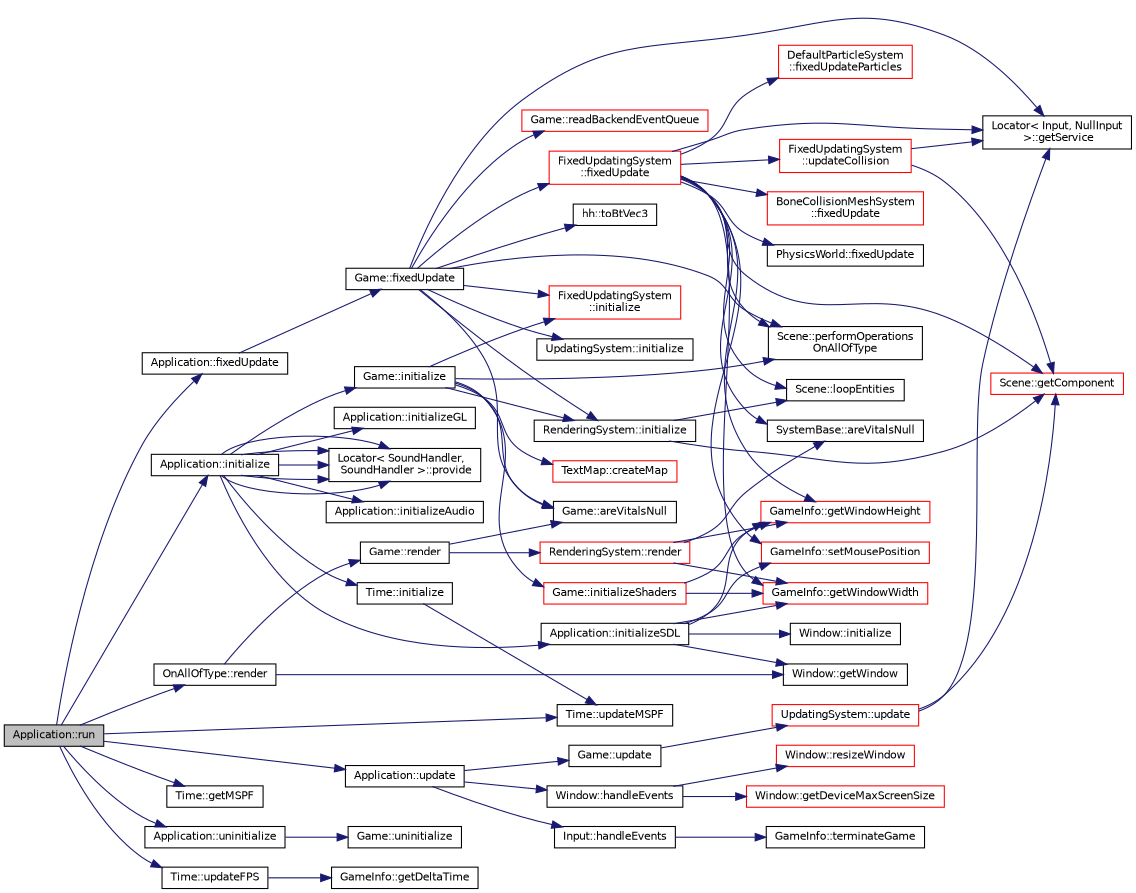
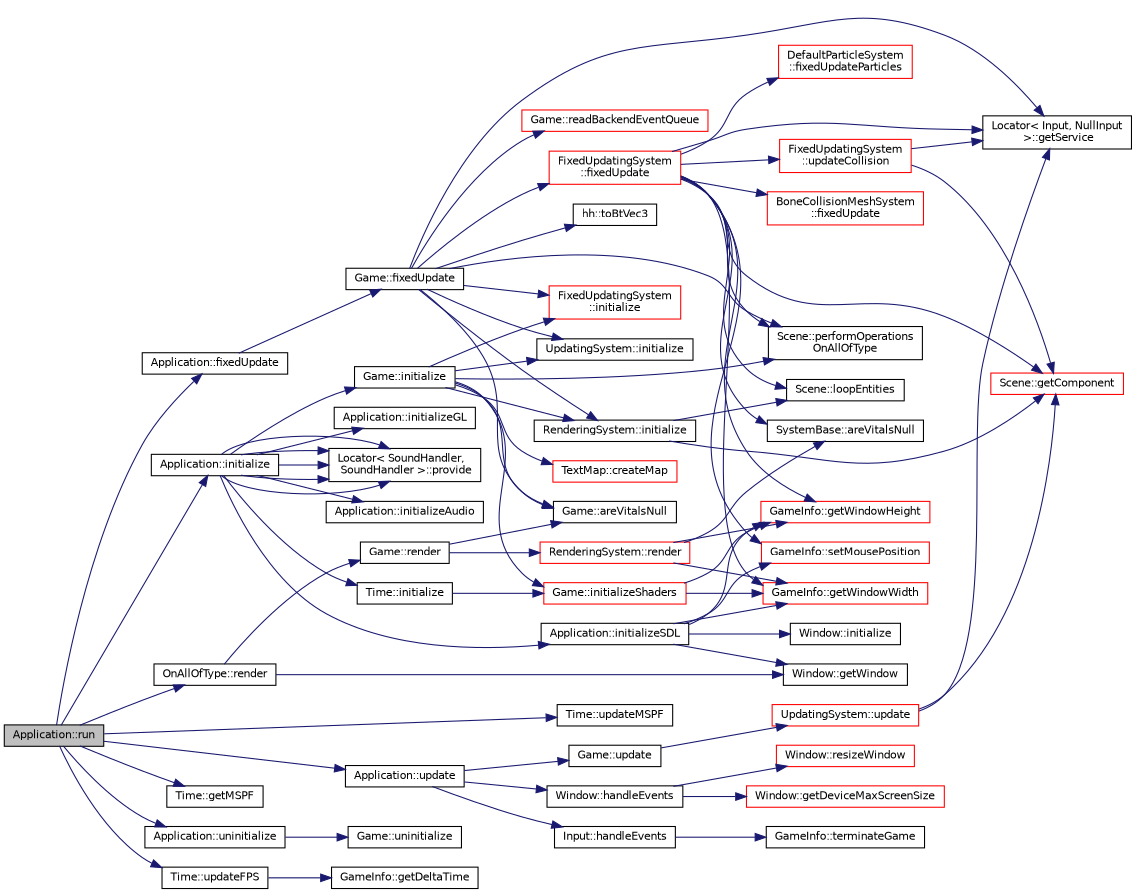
(845, 255) -> none
none -> (495, 365)
(509, 654) -> (493, 593)
